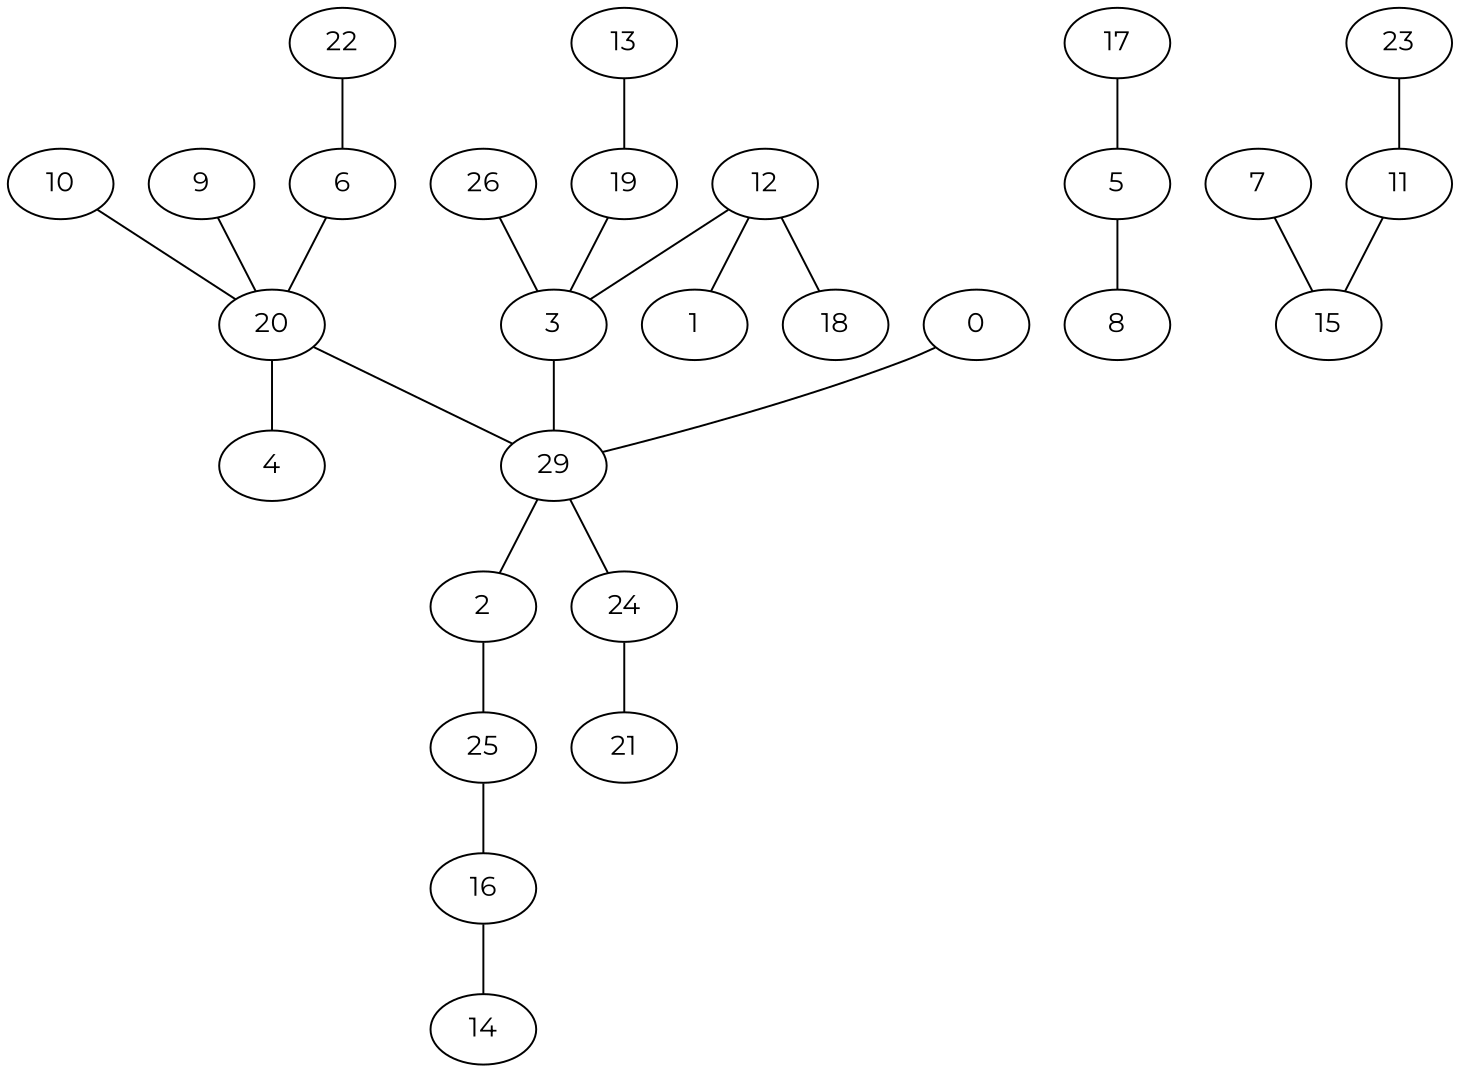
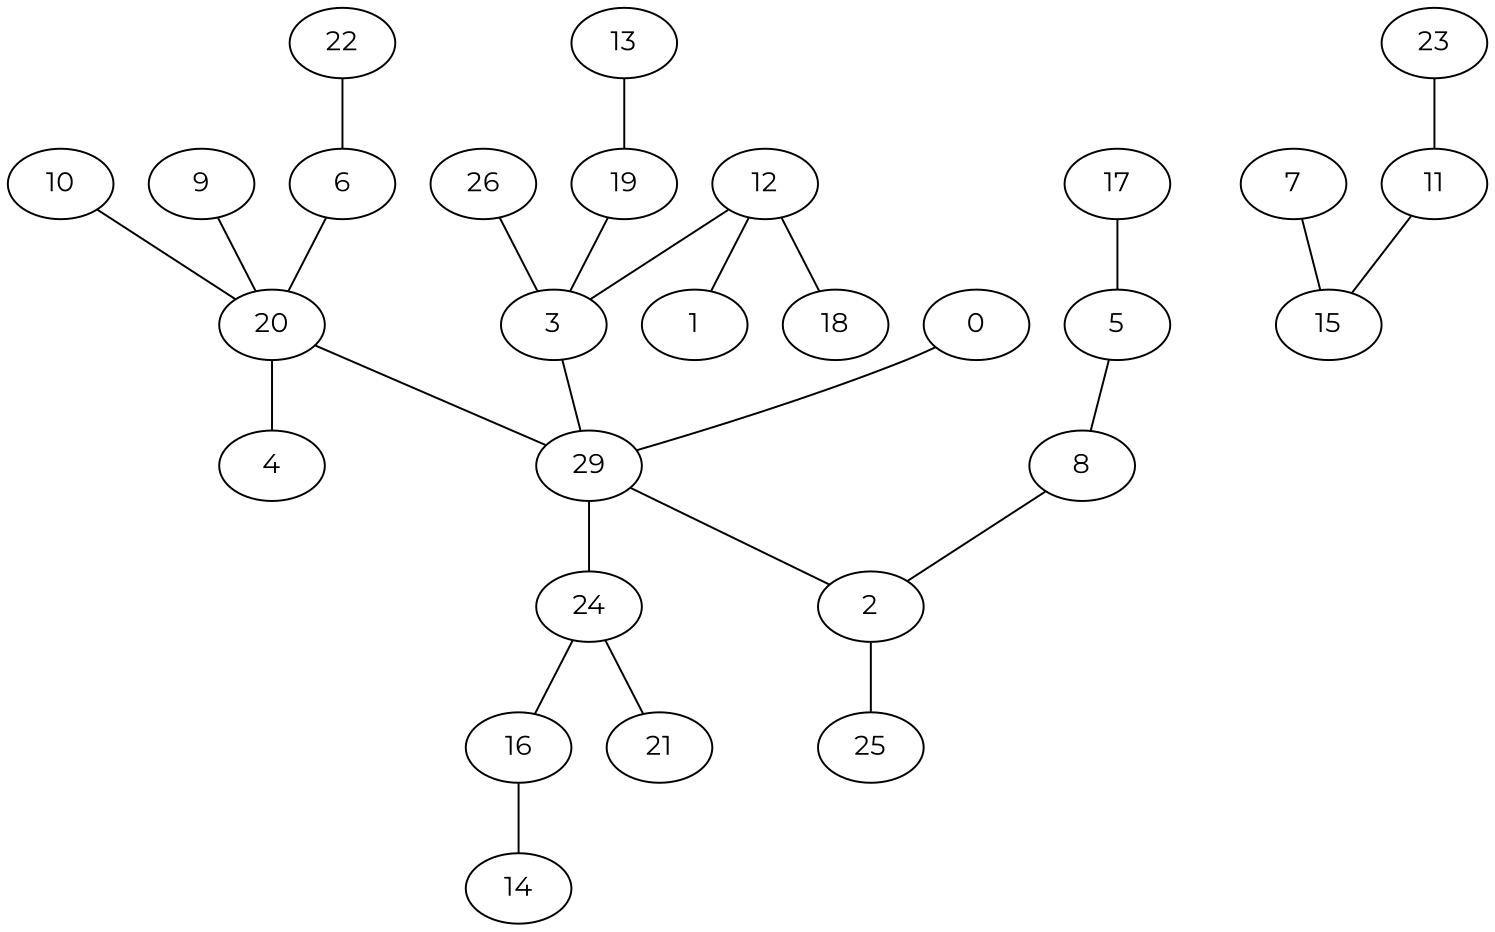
none -> (976, 536)
(483, 818) -> (554, 677)
